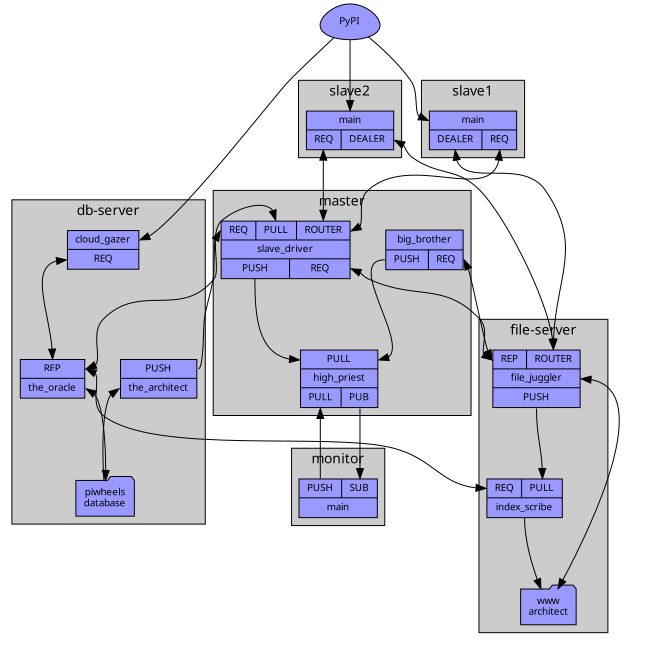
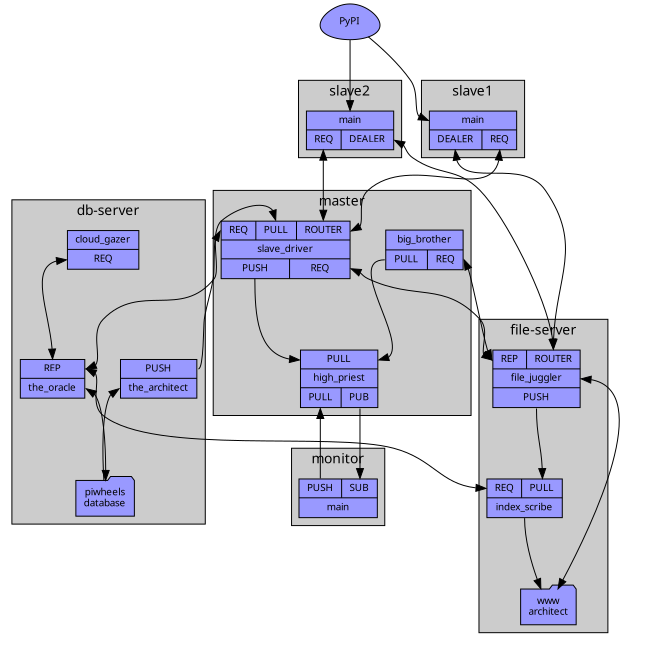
(242, 137) -> none
(407, 259) -> (407, 259)
